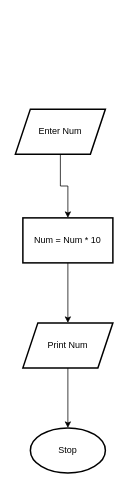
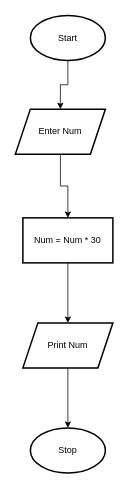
none -> (68, 38)
none -> (60, 89)
(68, 240) -> (68, 240)
